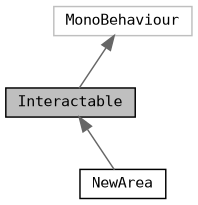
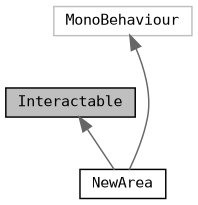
(92, 68) -> (148, 110)
